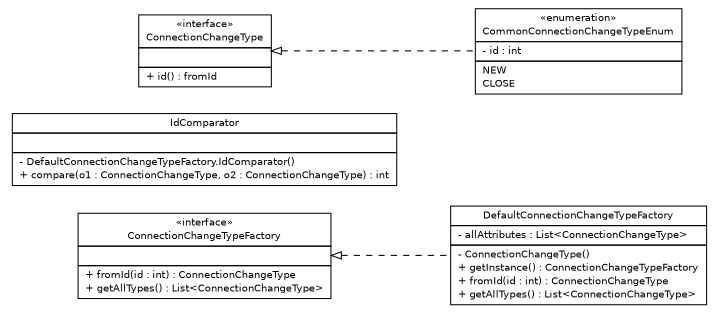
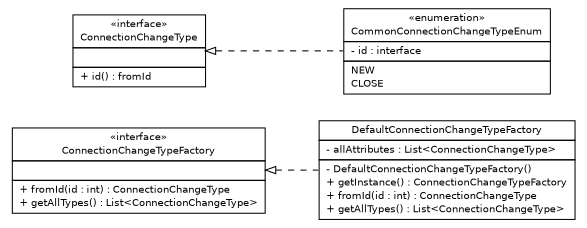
(502, 51) -> (386, 51)
(205, 150) -> none
(524, 254) -> (429, 169)
